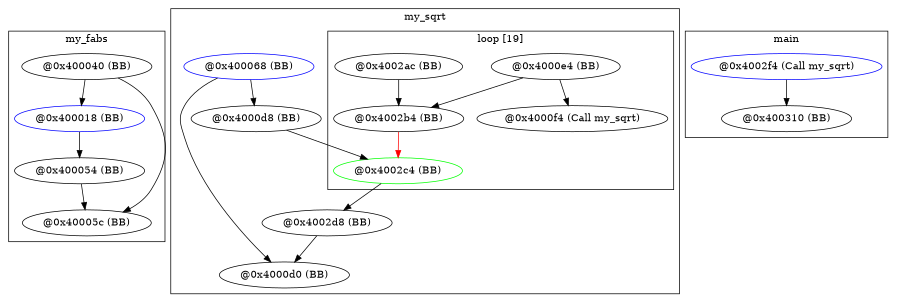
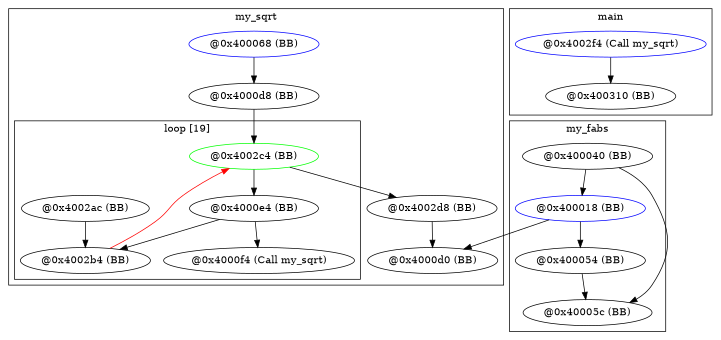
(198, 169) -> (514, 232)
none -> (254, 179)
